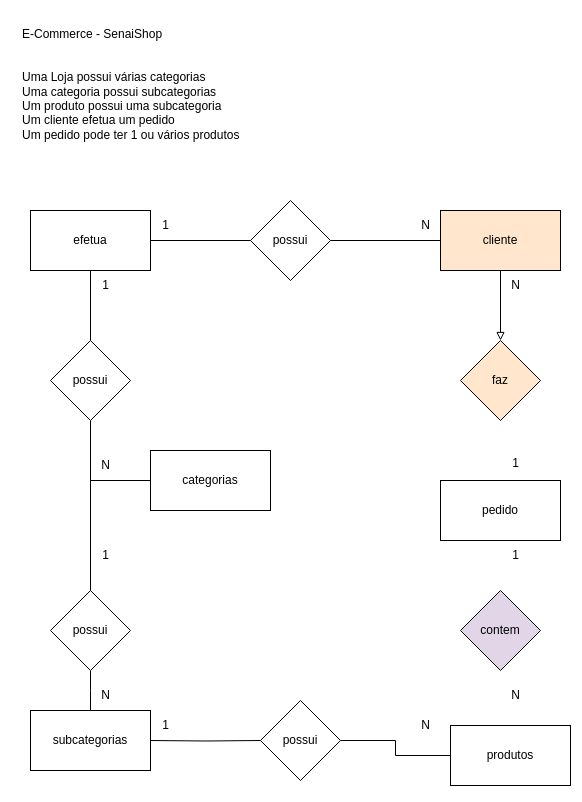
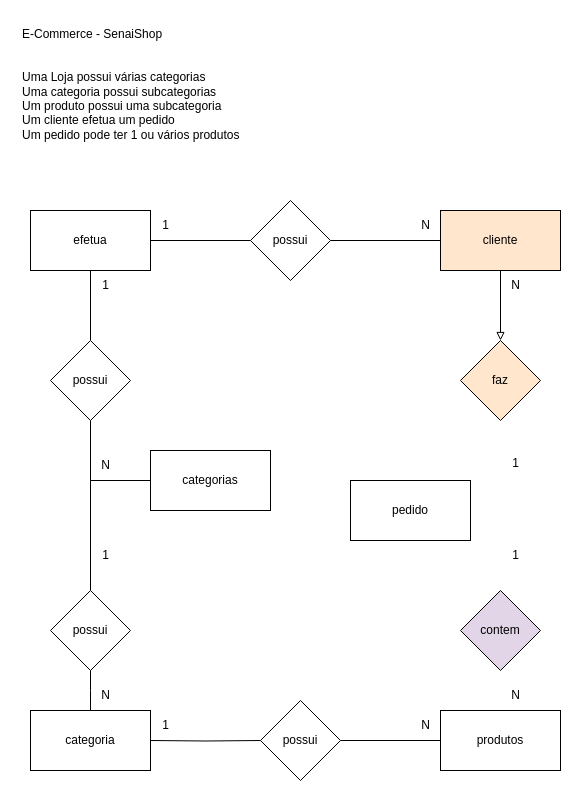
(501, 511) -> (411, 511)
(91, 741) -> (91, 741)
(511, 756) -> (501, 741)
